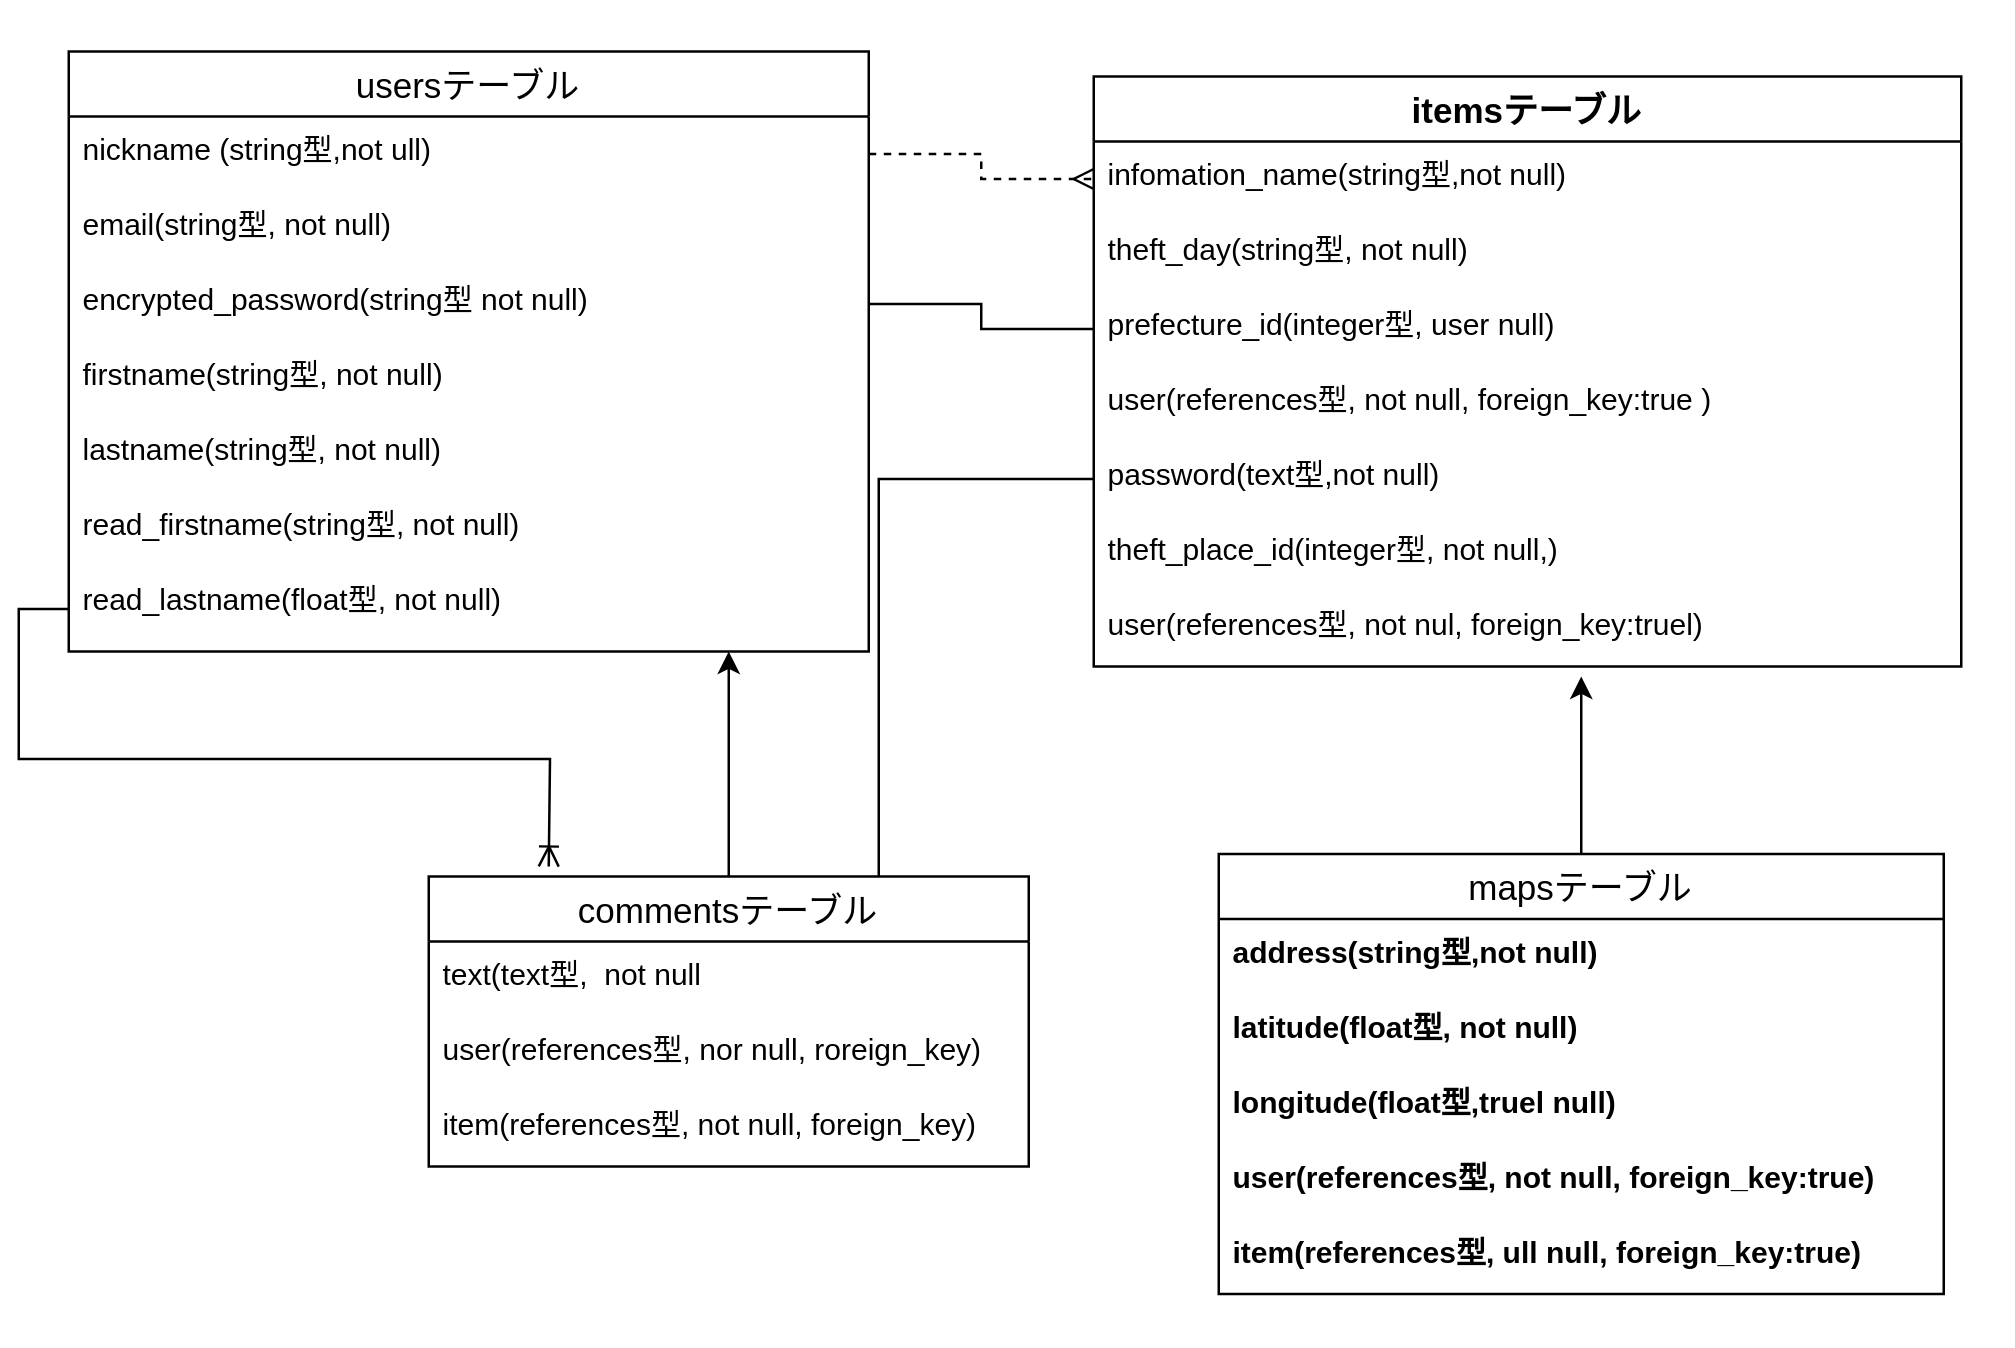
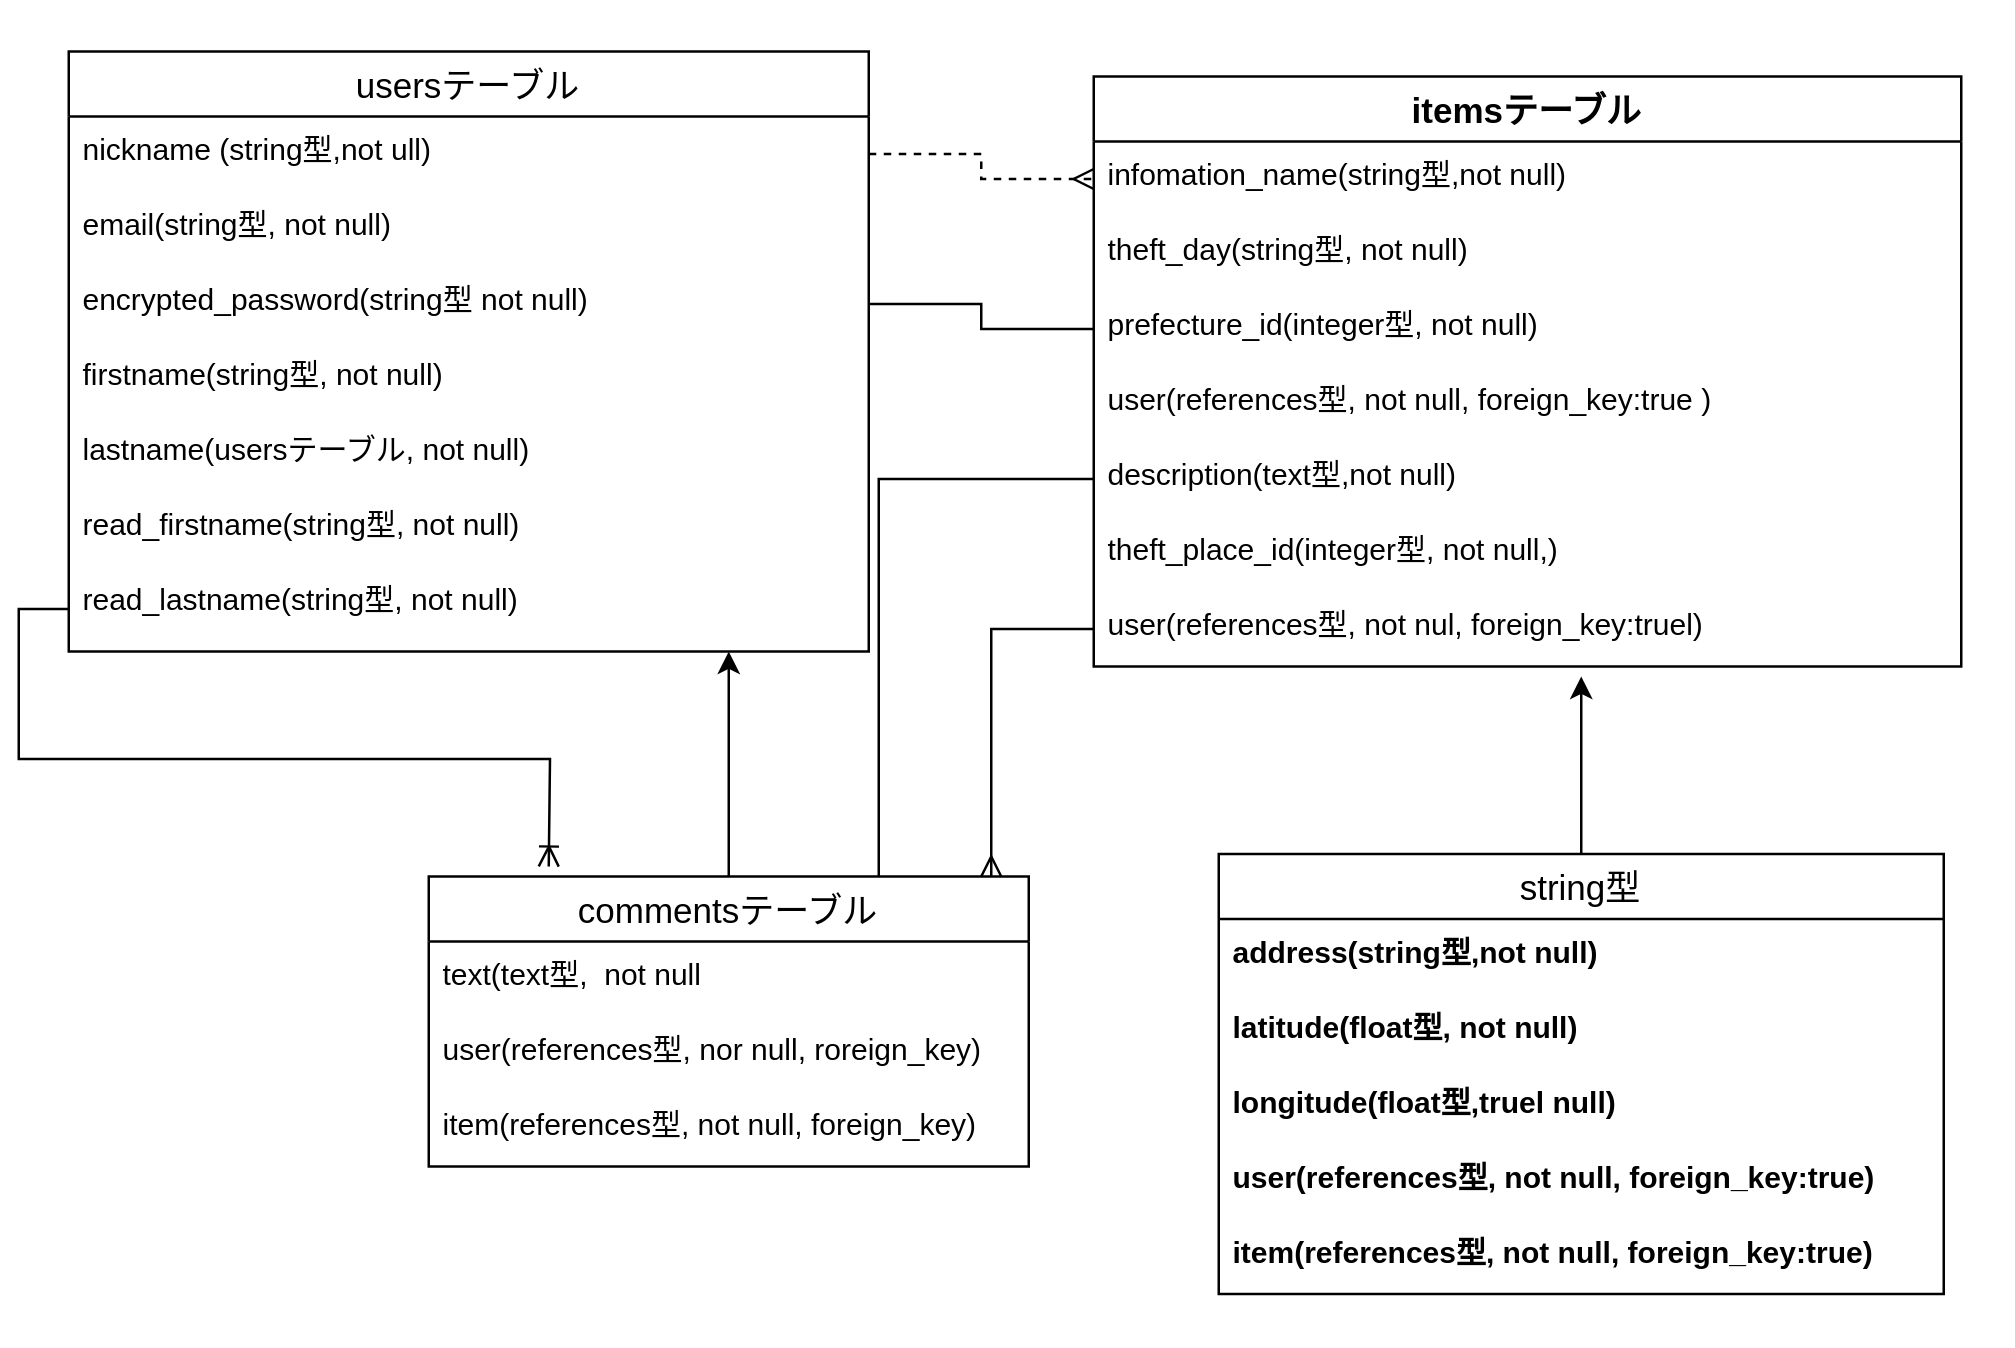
(1372, 325) -> (1364, 325)
(289, 450) -> (329, 450)
(1300, 475) -> (1318, 475)
(322, 600) -> (331, 600)
none -> (991, 704)
(1580, 888) -> (1580, 888)
(1570, 1253) -> (1578, 1253)
